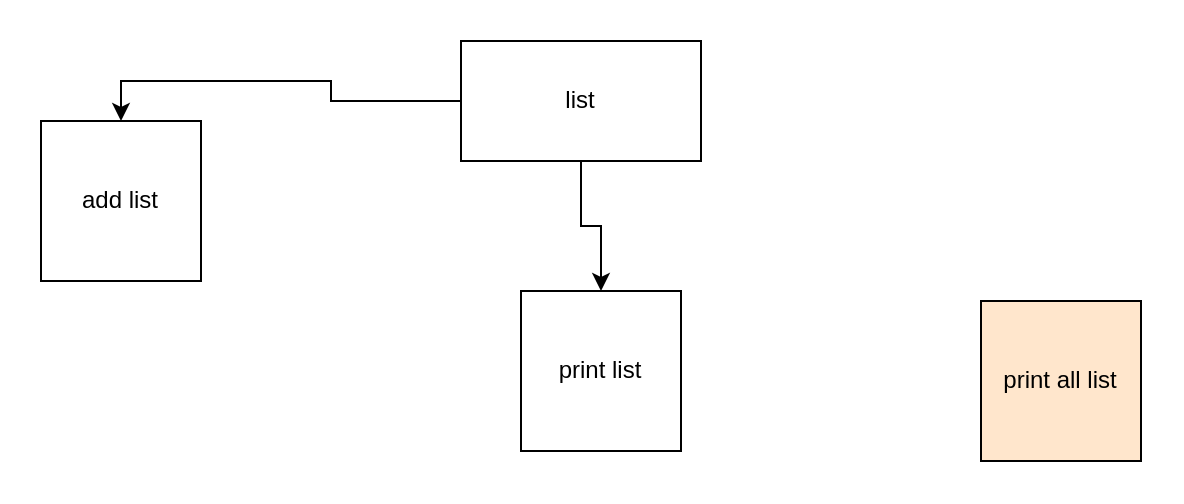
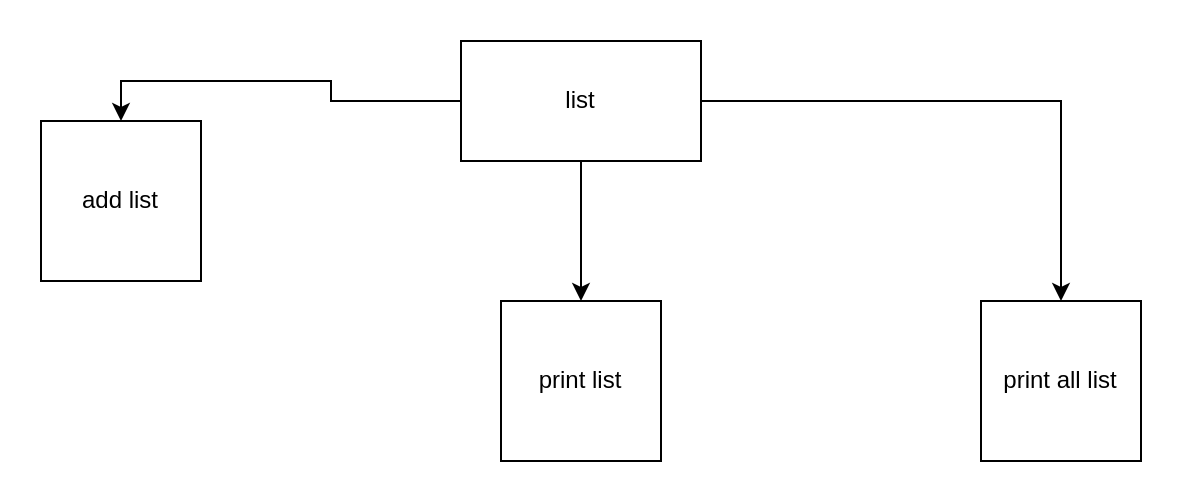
none -> (974, 101)
(601, 371) -> (581, 381)
(1061, 381) -> (1061, 381)
